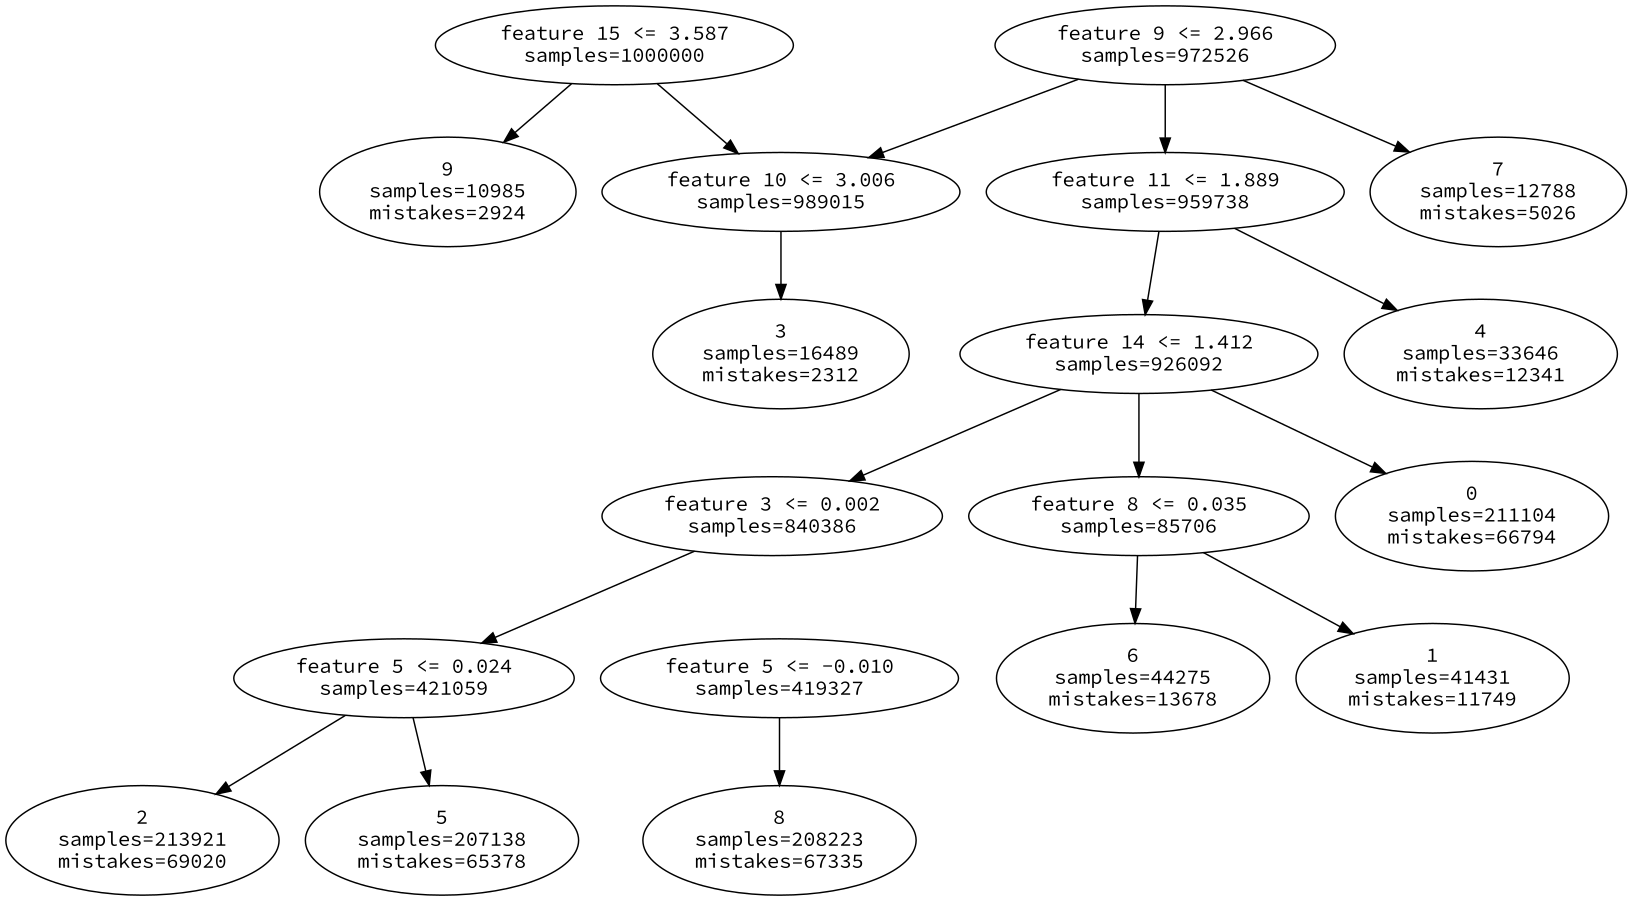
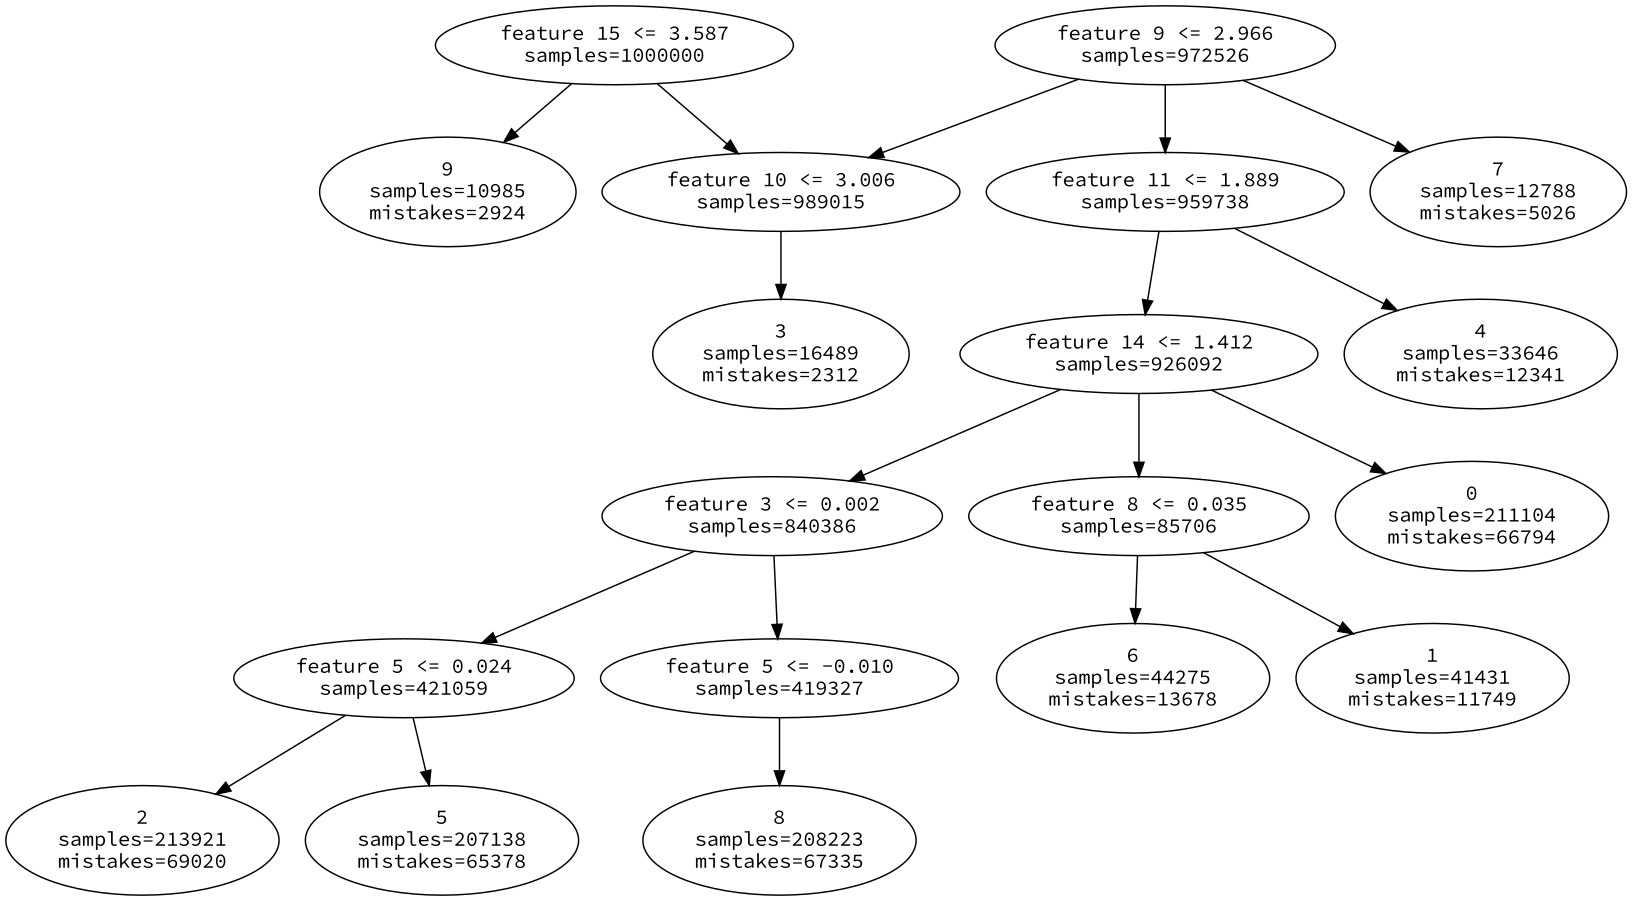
none -> (776, 590)
